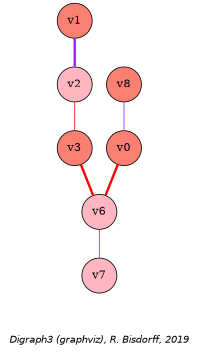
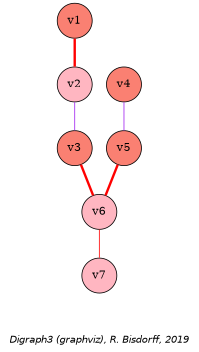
(75, 53) -> (75, 53)
(124, 84) -> (124, 84)
(75, 116) -> (75, 116)
(124, 148) -> (124, 148)
(99, 244) -> (99, 244)
